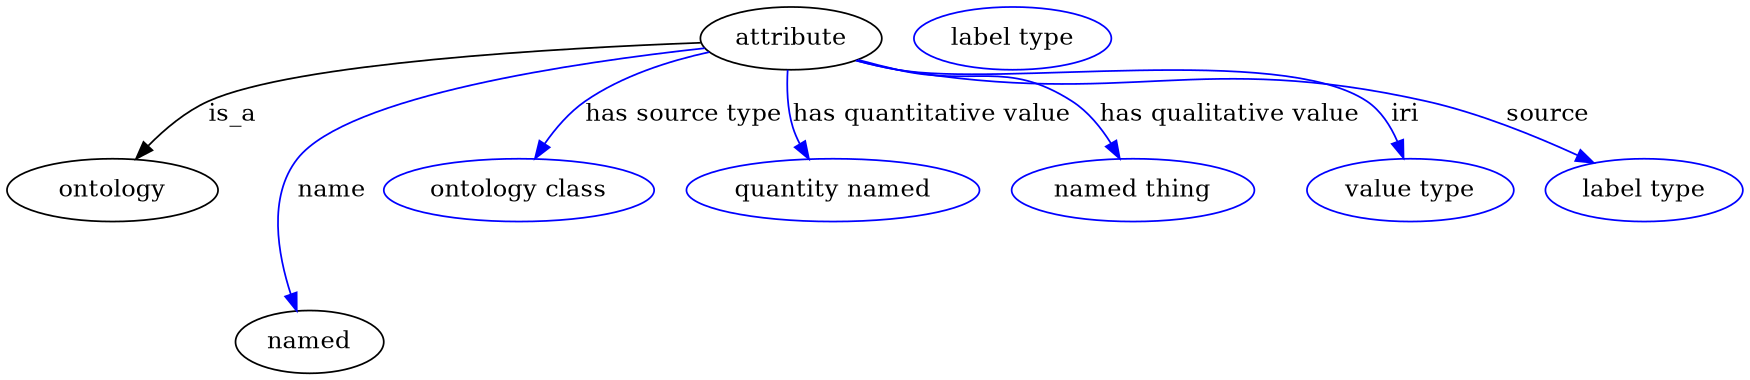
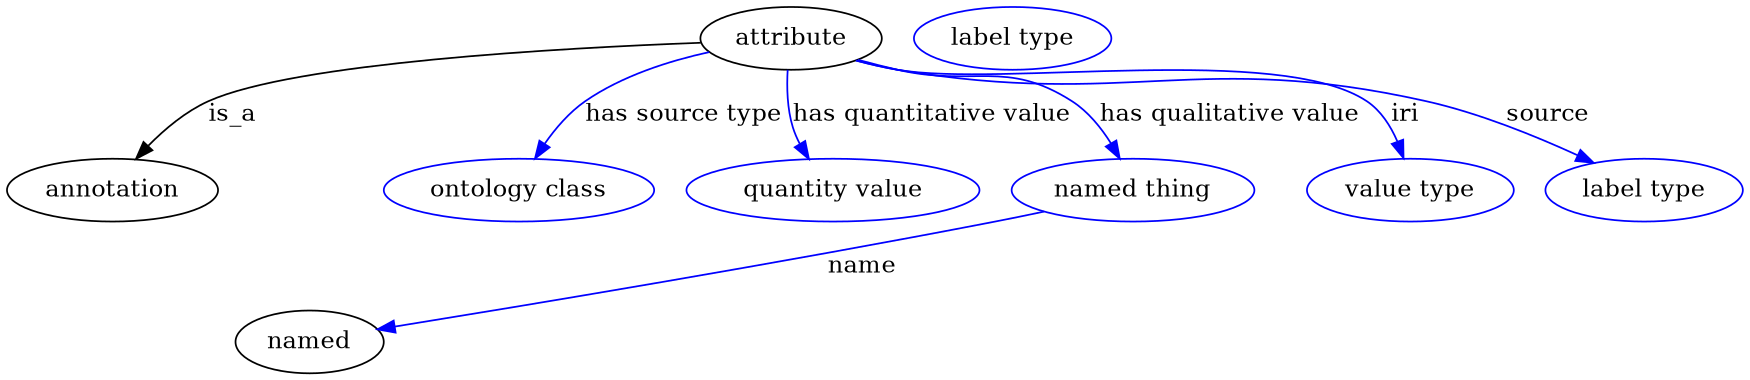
(425, 97) -> (720, 272)
(113, 190) -> (113, 190)
(833, 190) -> (833, 190)
